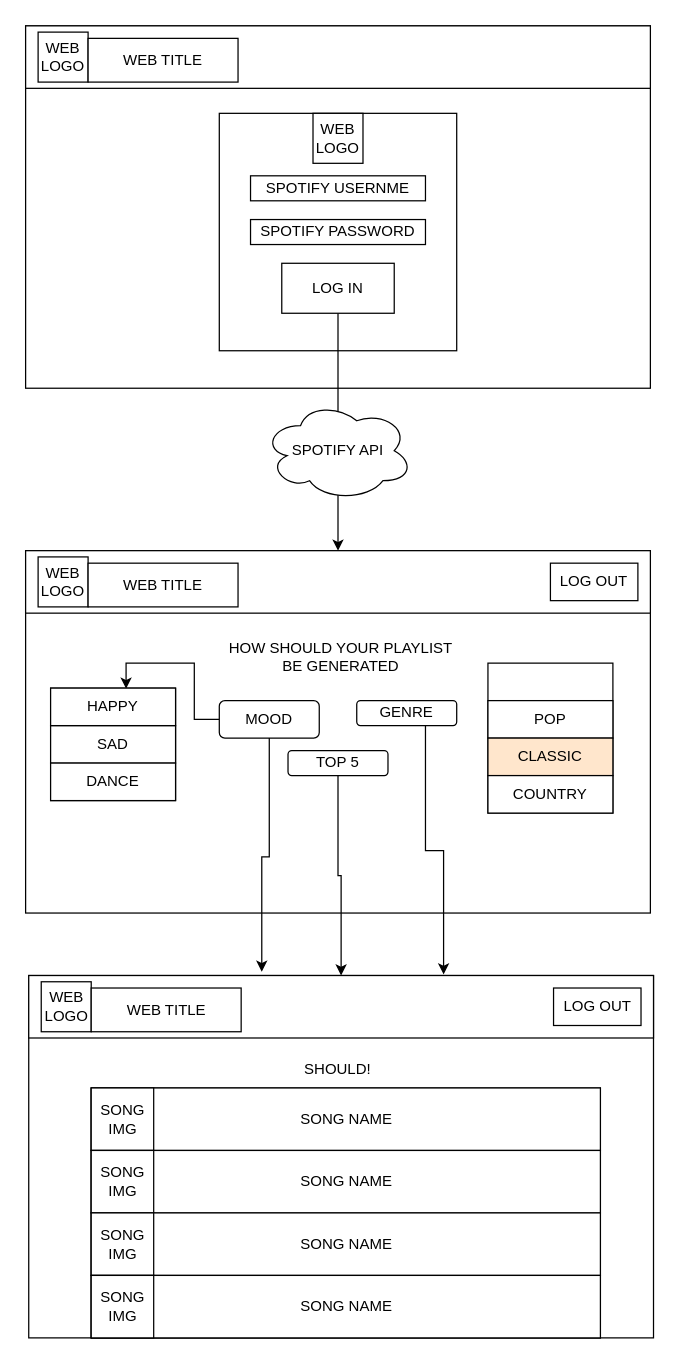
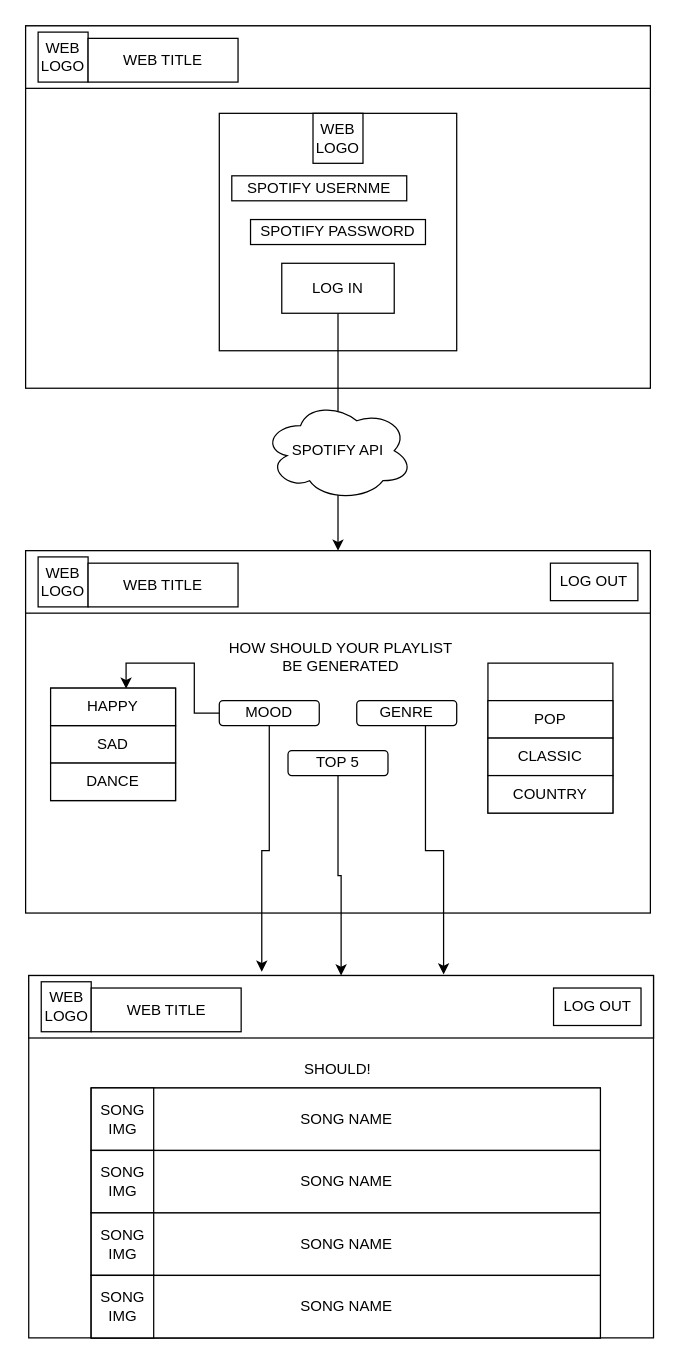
(338, 188) -> (319, 188)
(269, 719) -> (269, 713)
(551, 757) -> (551, 757)
